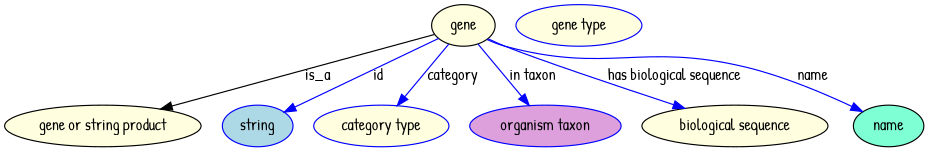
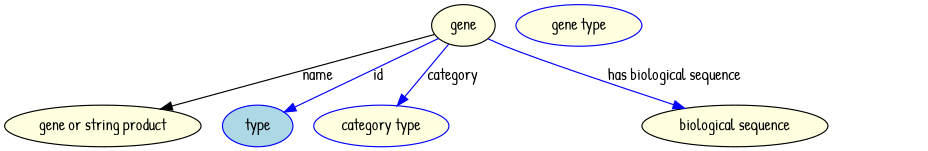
(318, 76) -> (318, 76)
(258, 126) -> (258, 126)
(545, 126) -> none
(889, 126) -> none
